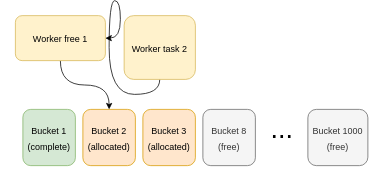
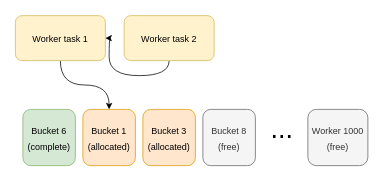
(60, 38) -> (60, 38)
(160, 47) -> (169, 38)
(49, 138) -> (49, 138)
(109, 138) -> (109, 138)
(338, 138) -> (338, 138)
